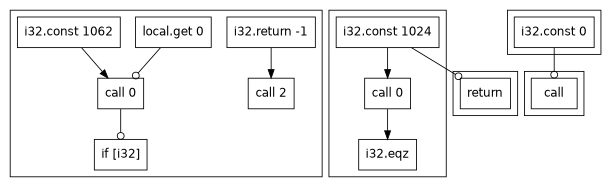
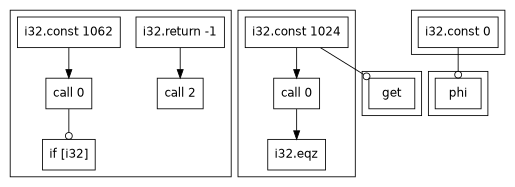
(173, 32) -> none
(485, 94) -> (392, 94)
(554, 94) -> (458, 94)
